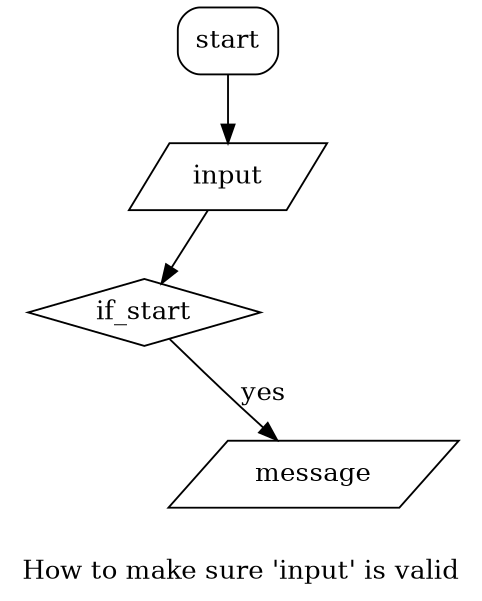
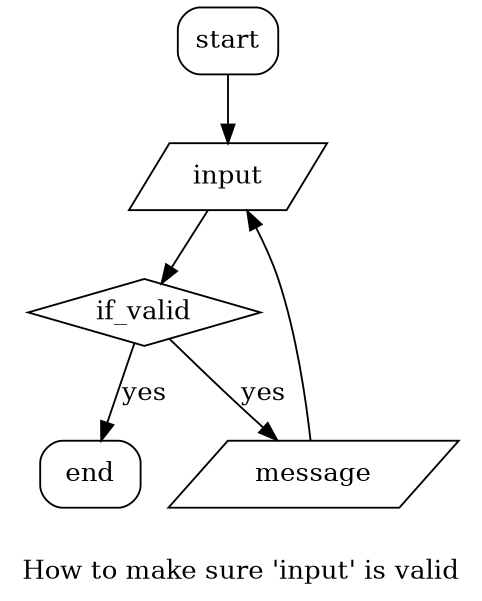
(144, 312) -> (144, 312)
none -> (293, 332)
none -> (90, 474)
